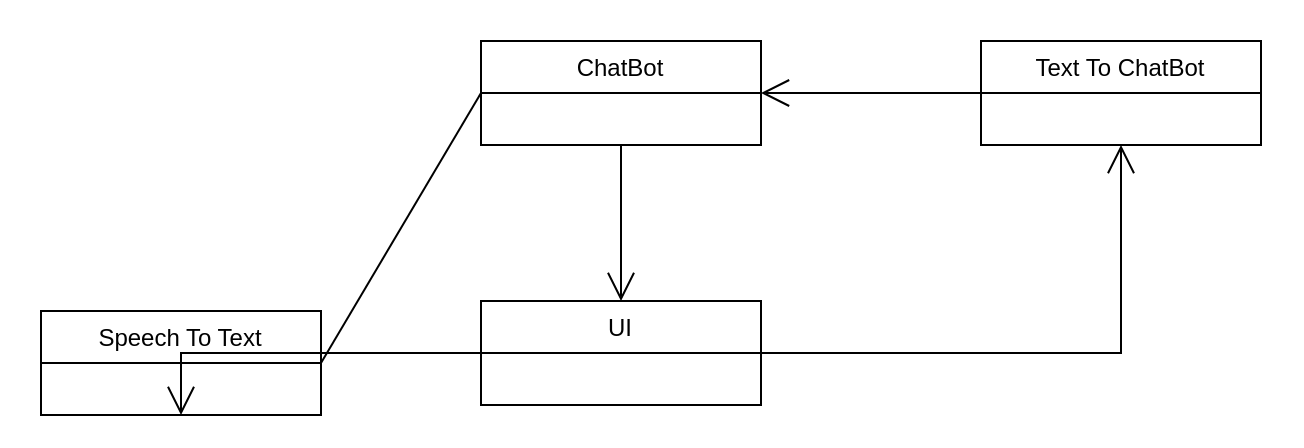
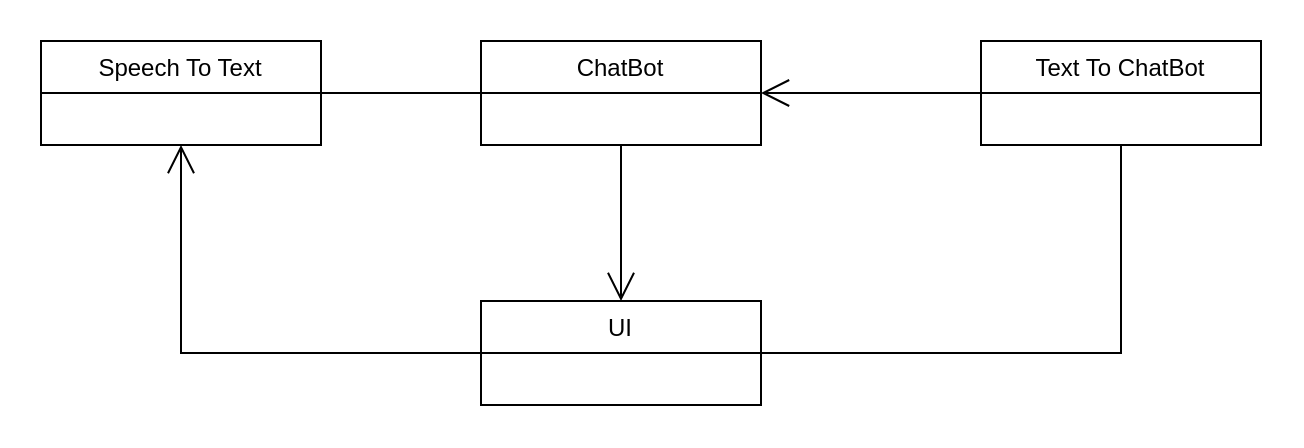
(1121, 153) -> (1121, 151)
(181, 363) -> (181, 93)
